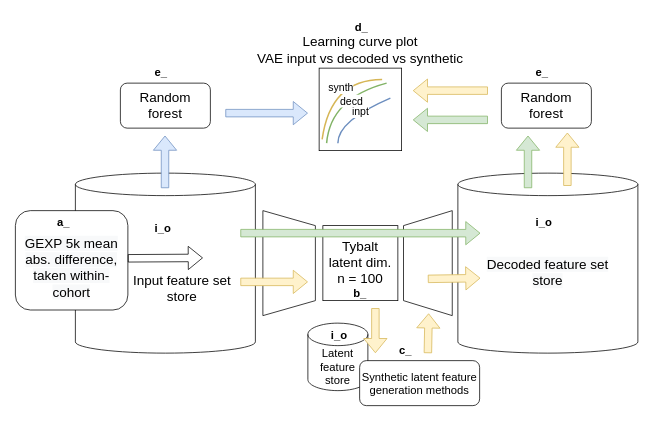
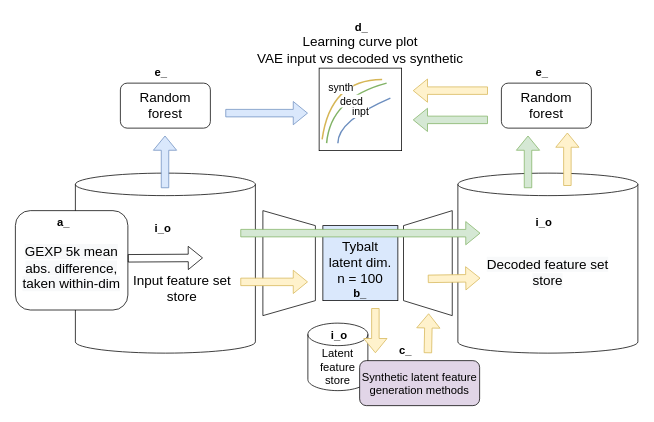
(72, 260) -> (72, 260)
(360, 263) -> (360, 263)
(420, 383) -> (420, 383)
